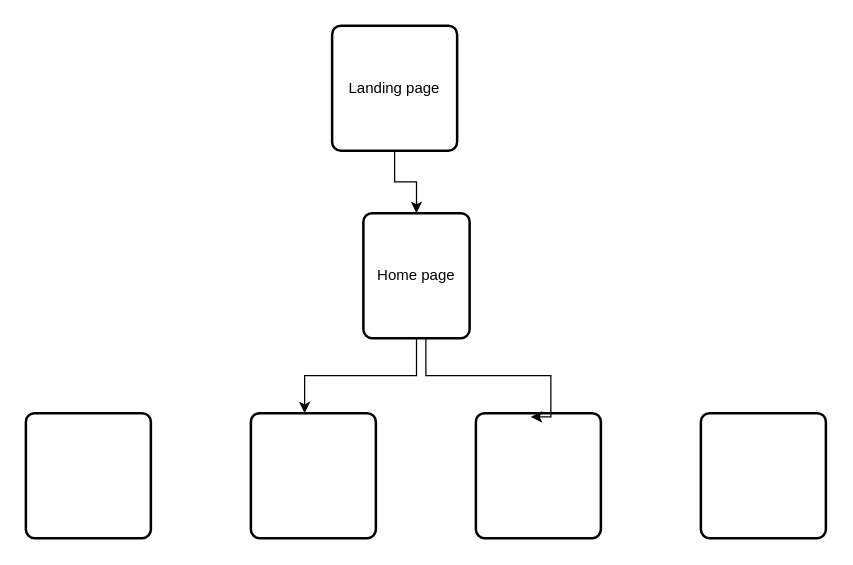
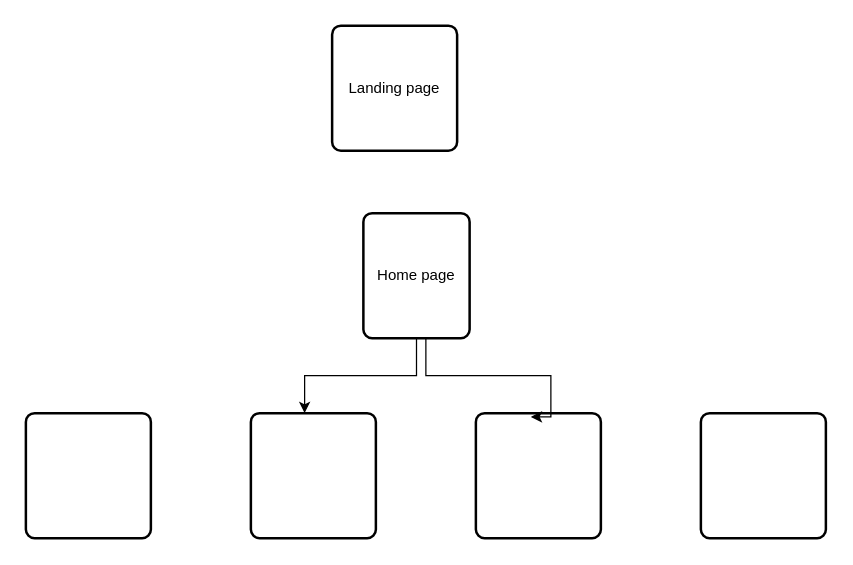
(401, 182) -> none
